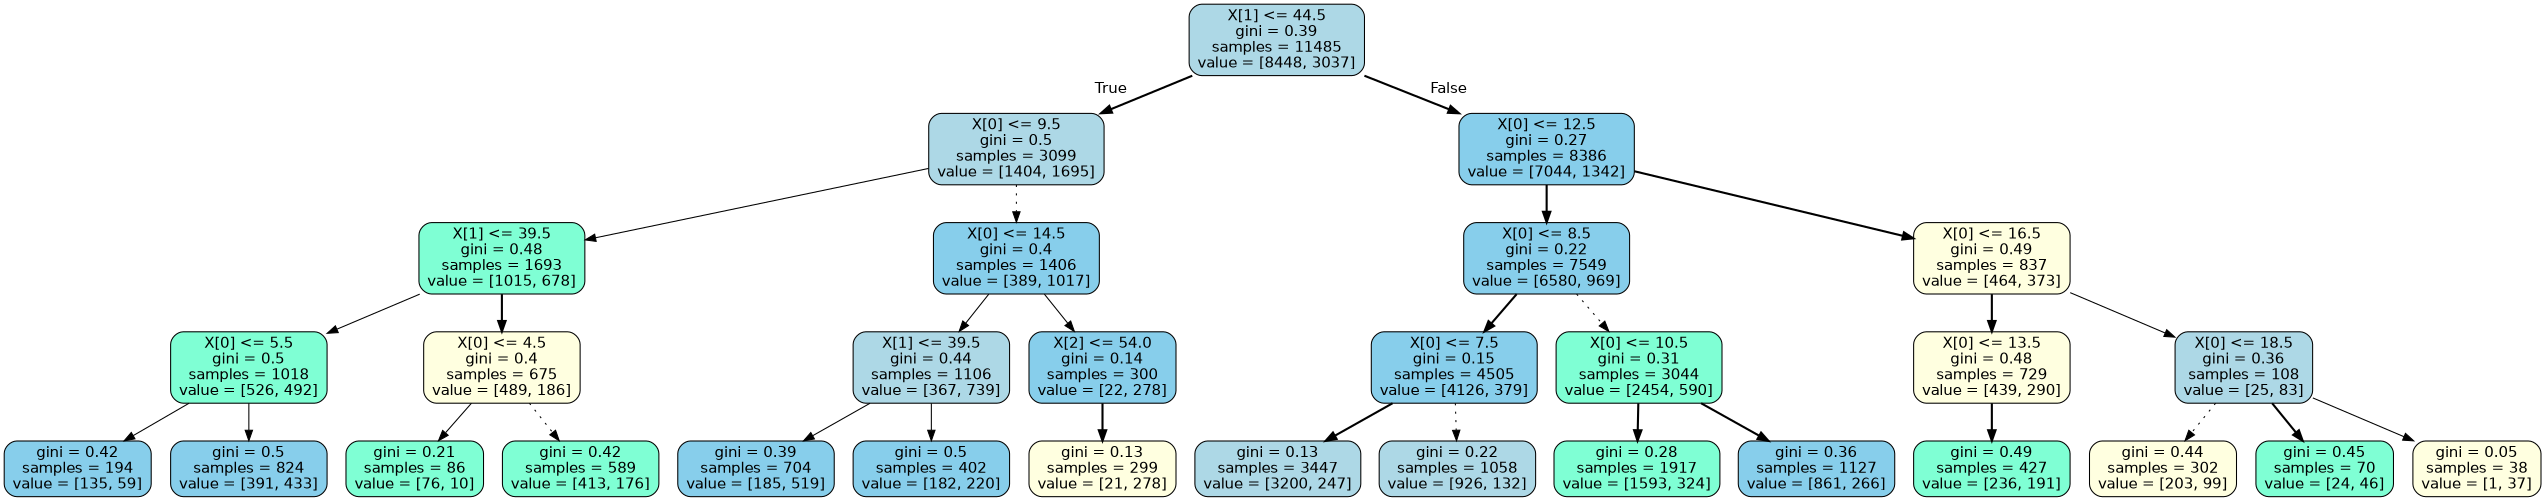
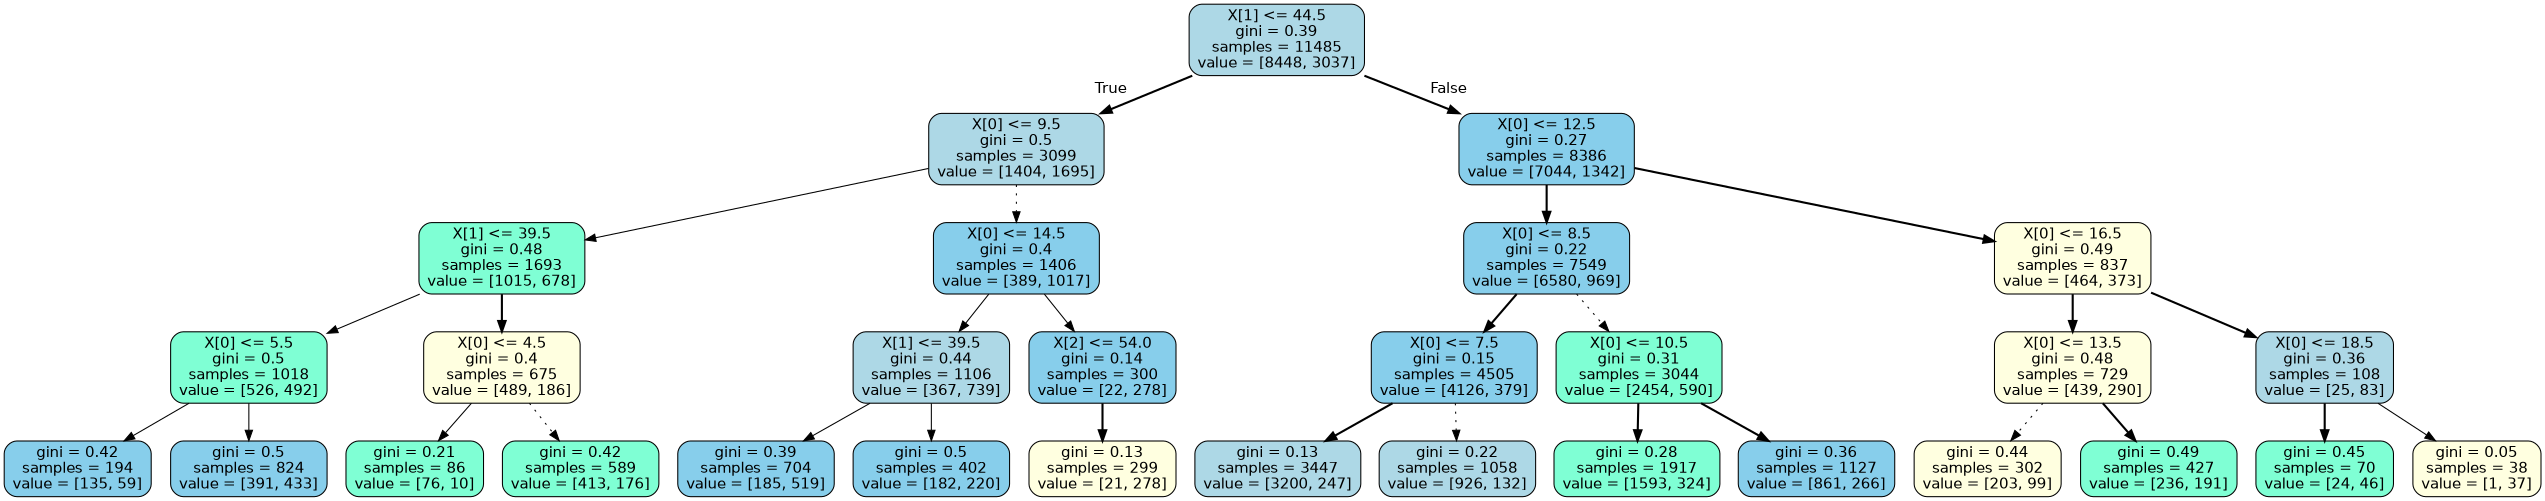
(2118, 313) -> (2199, 313)
(2204, 418) -> (2030, 418)
